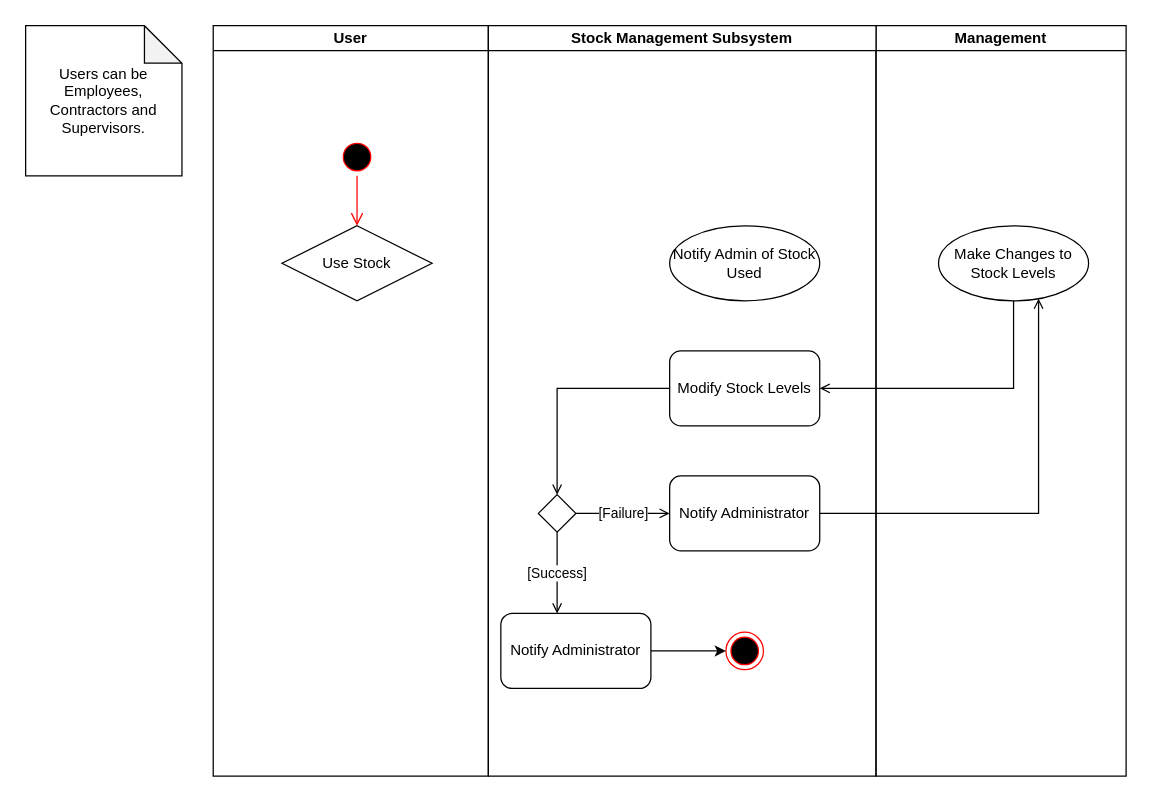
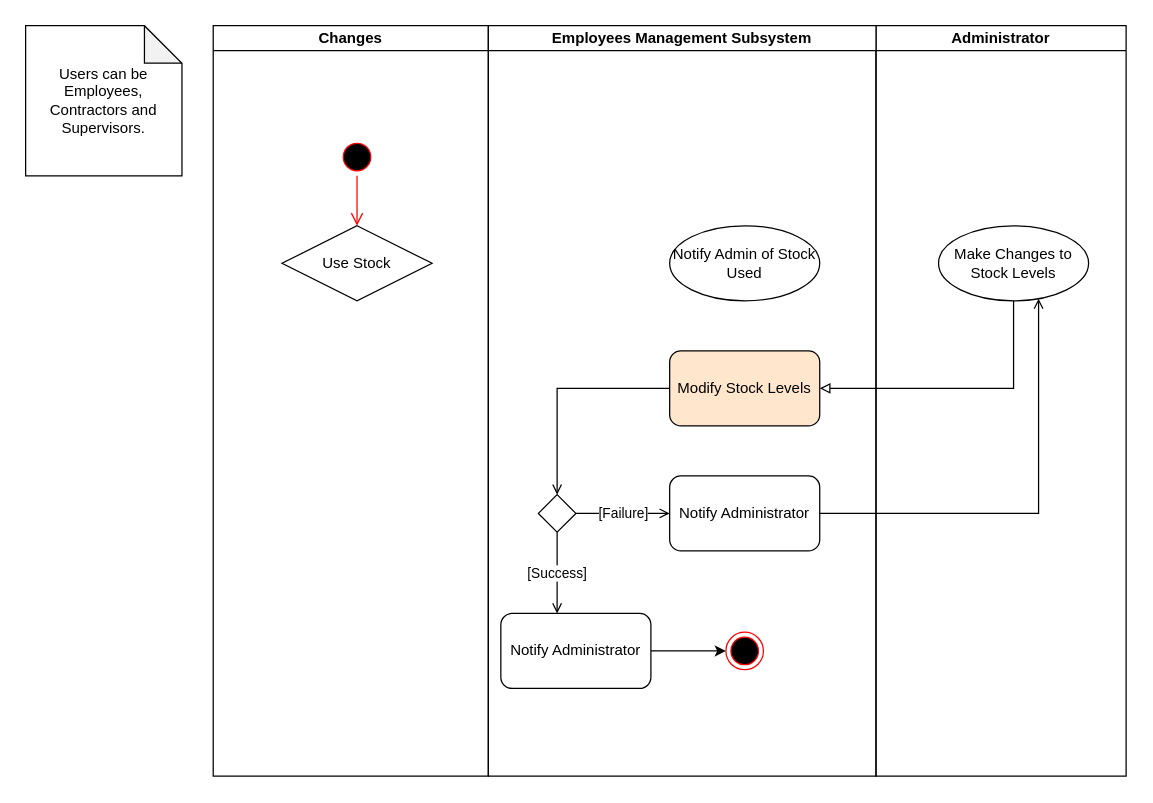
(351, 38) -> (351, 38)
(682, 38) -> (682, 38)
(1001, 38) -> (1001, 38)
(744, 388) -> (744, 388)
(827, 388) -> (831, 388)
